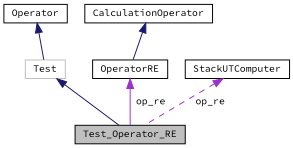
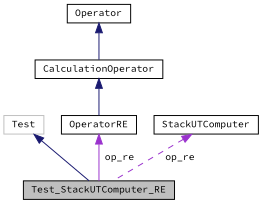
(41, 46) -> (99, 46)
(130, 135) -> (99, 190)
